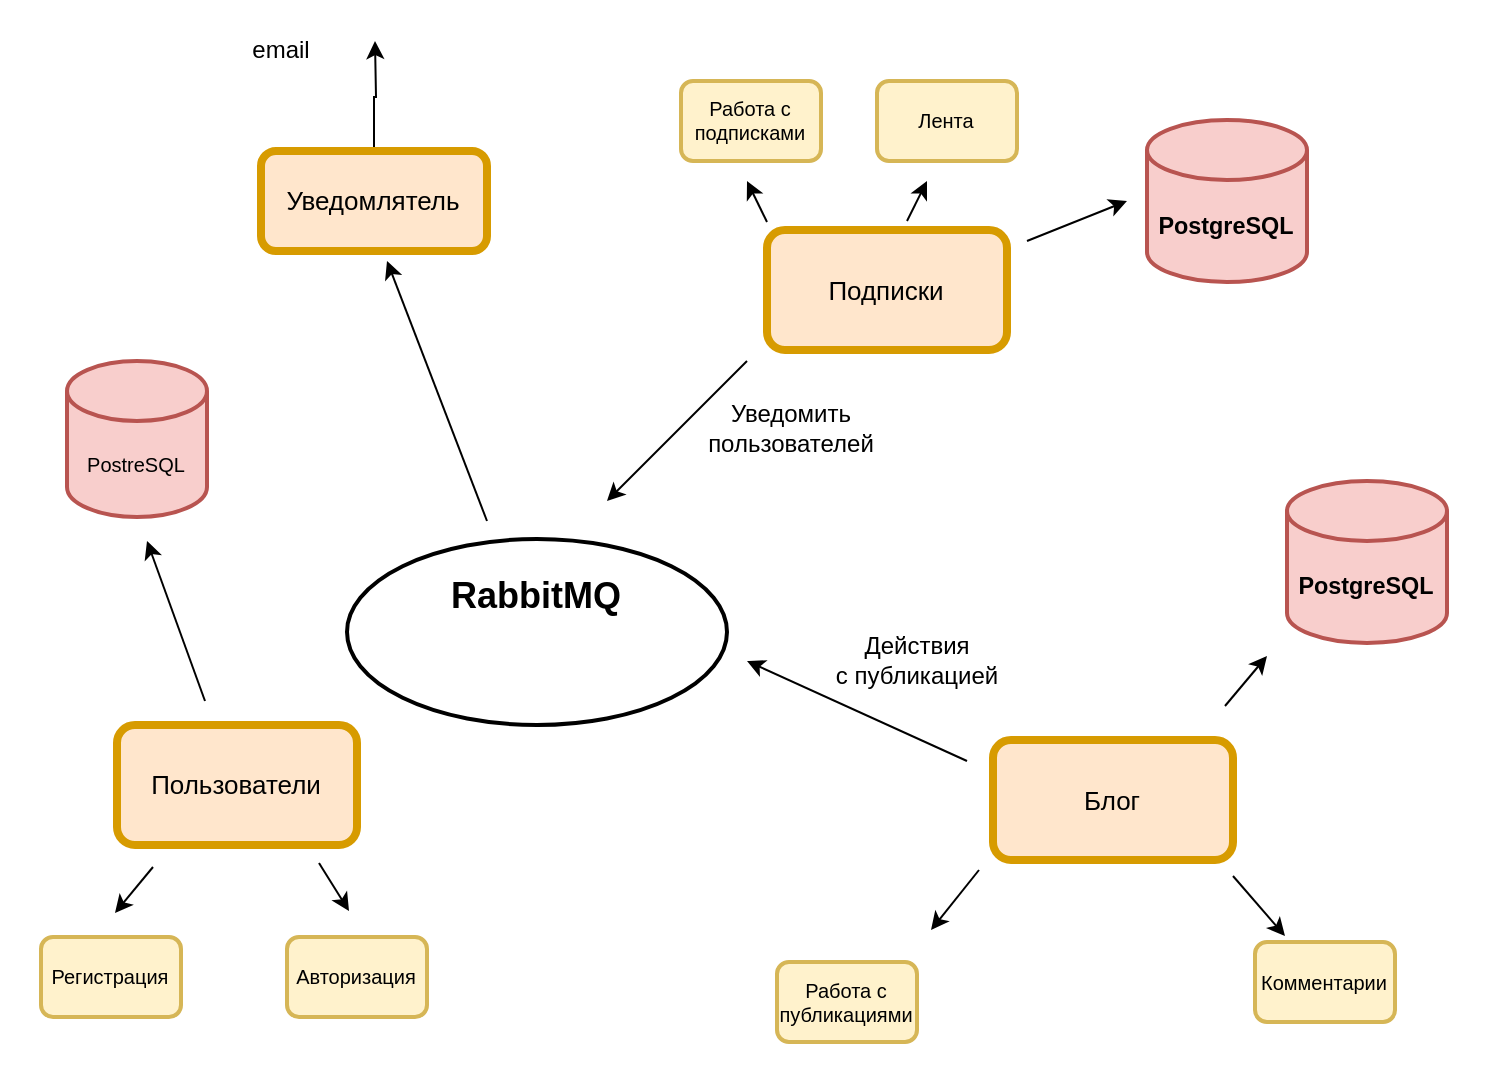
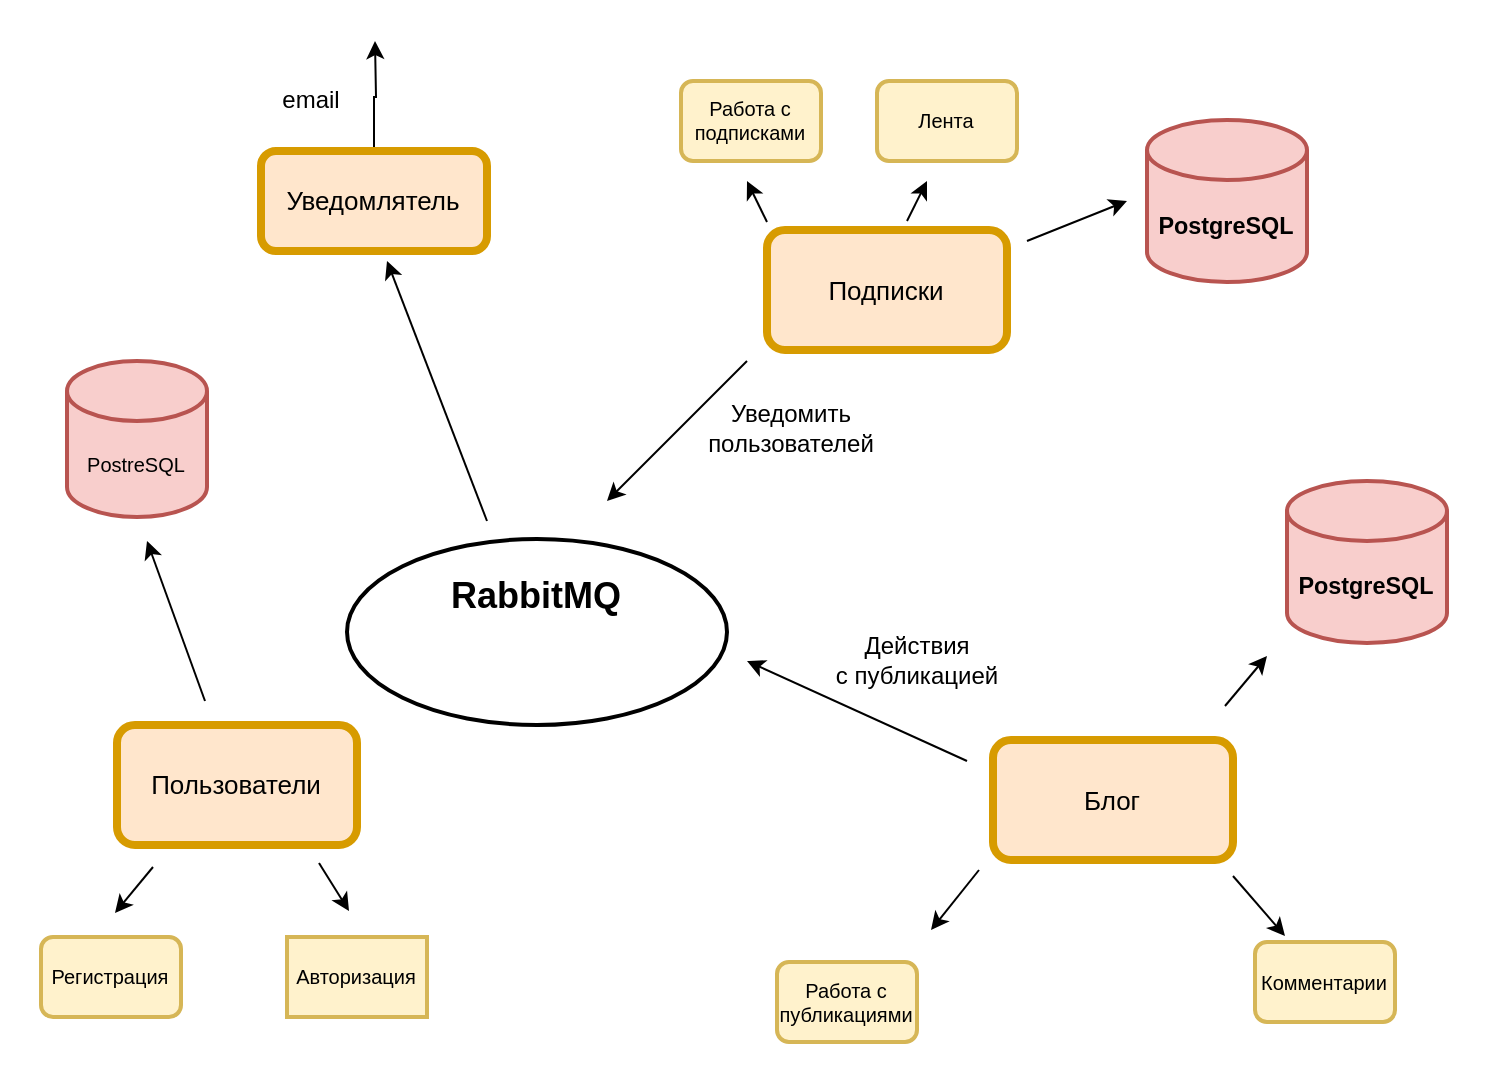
(281, 51) -> (311, 101)
(357, 977) -> (357, 977)
